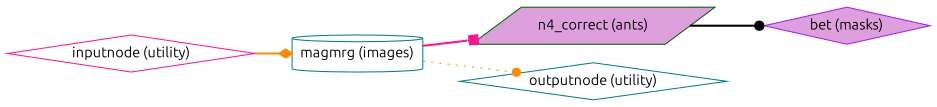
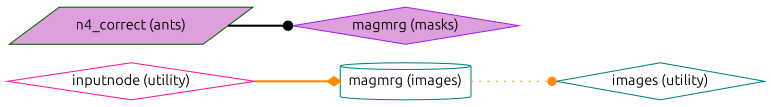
(847, 26) -> (406, 26)
(445, 43) -> none
(593, 81) -> (660, 81)
